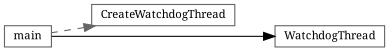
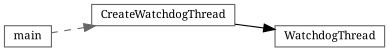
(158, 36) -> (249, 26)
